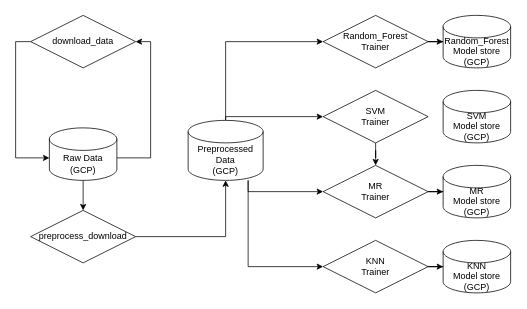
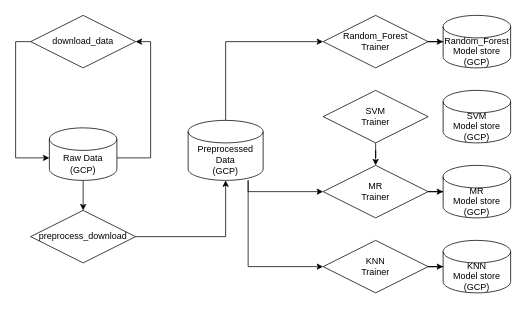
(273, 117) -> none
